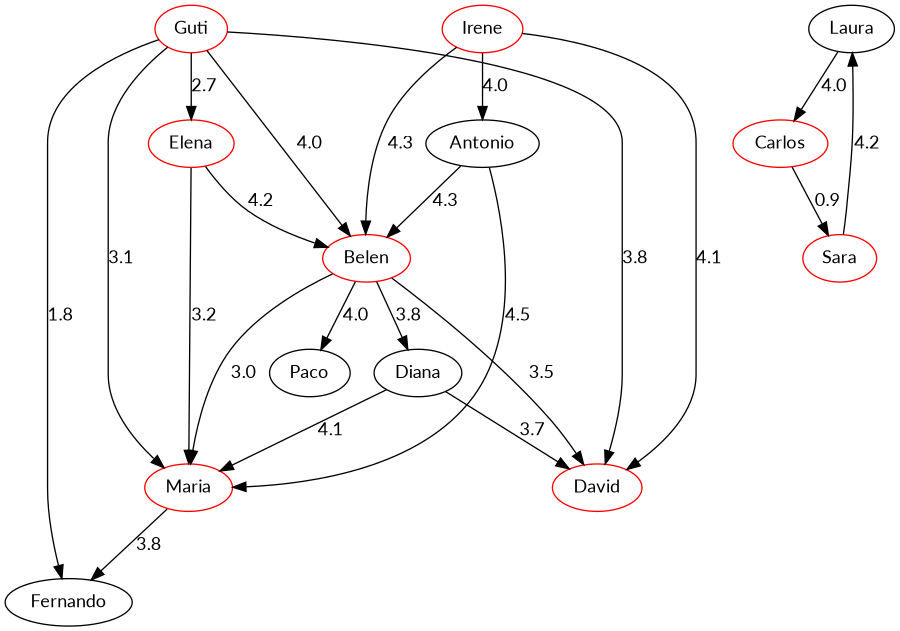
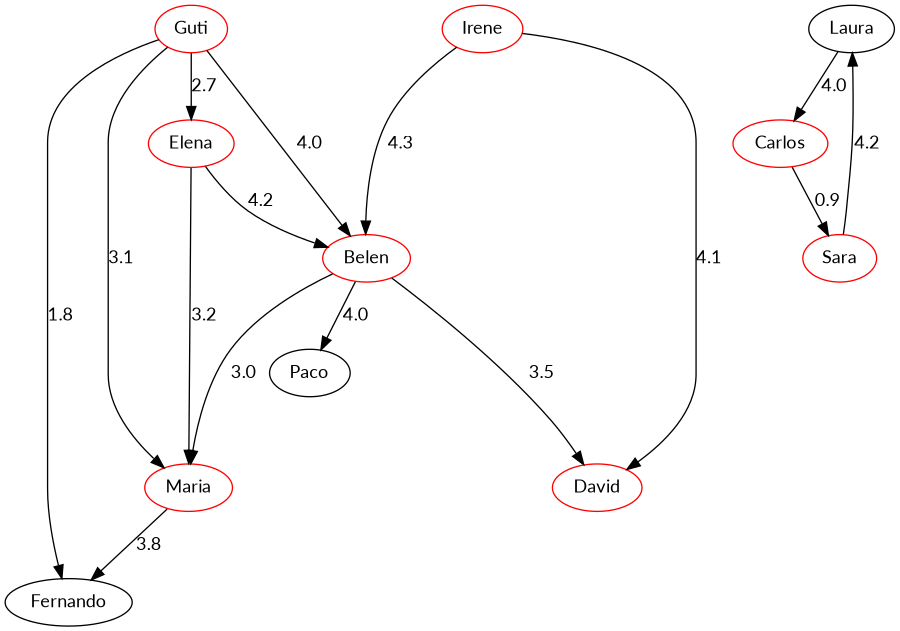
(587, 99) -> none
(483, 144) -> none
(418, 373) -> none
